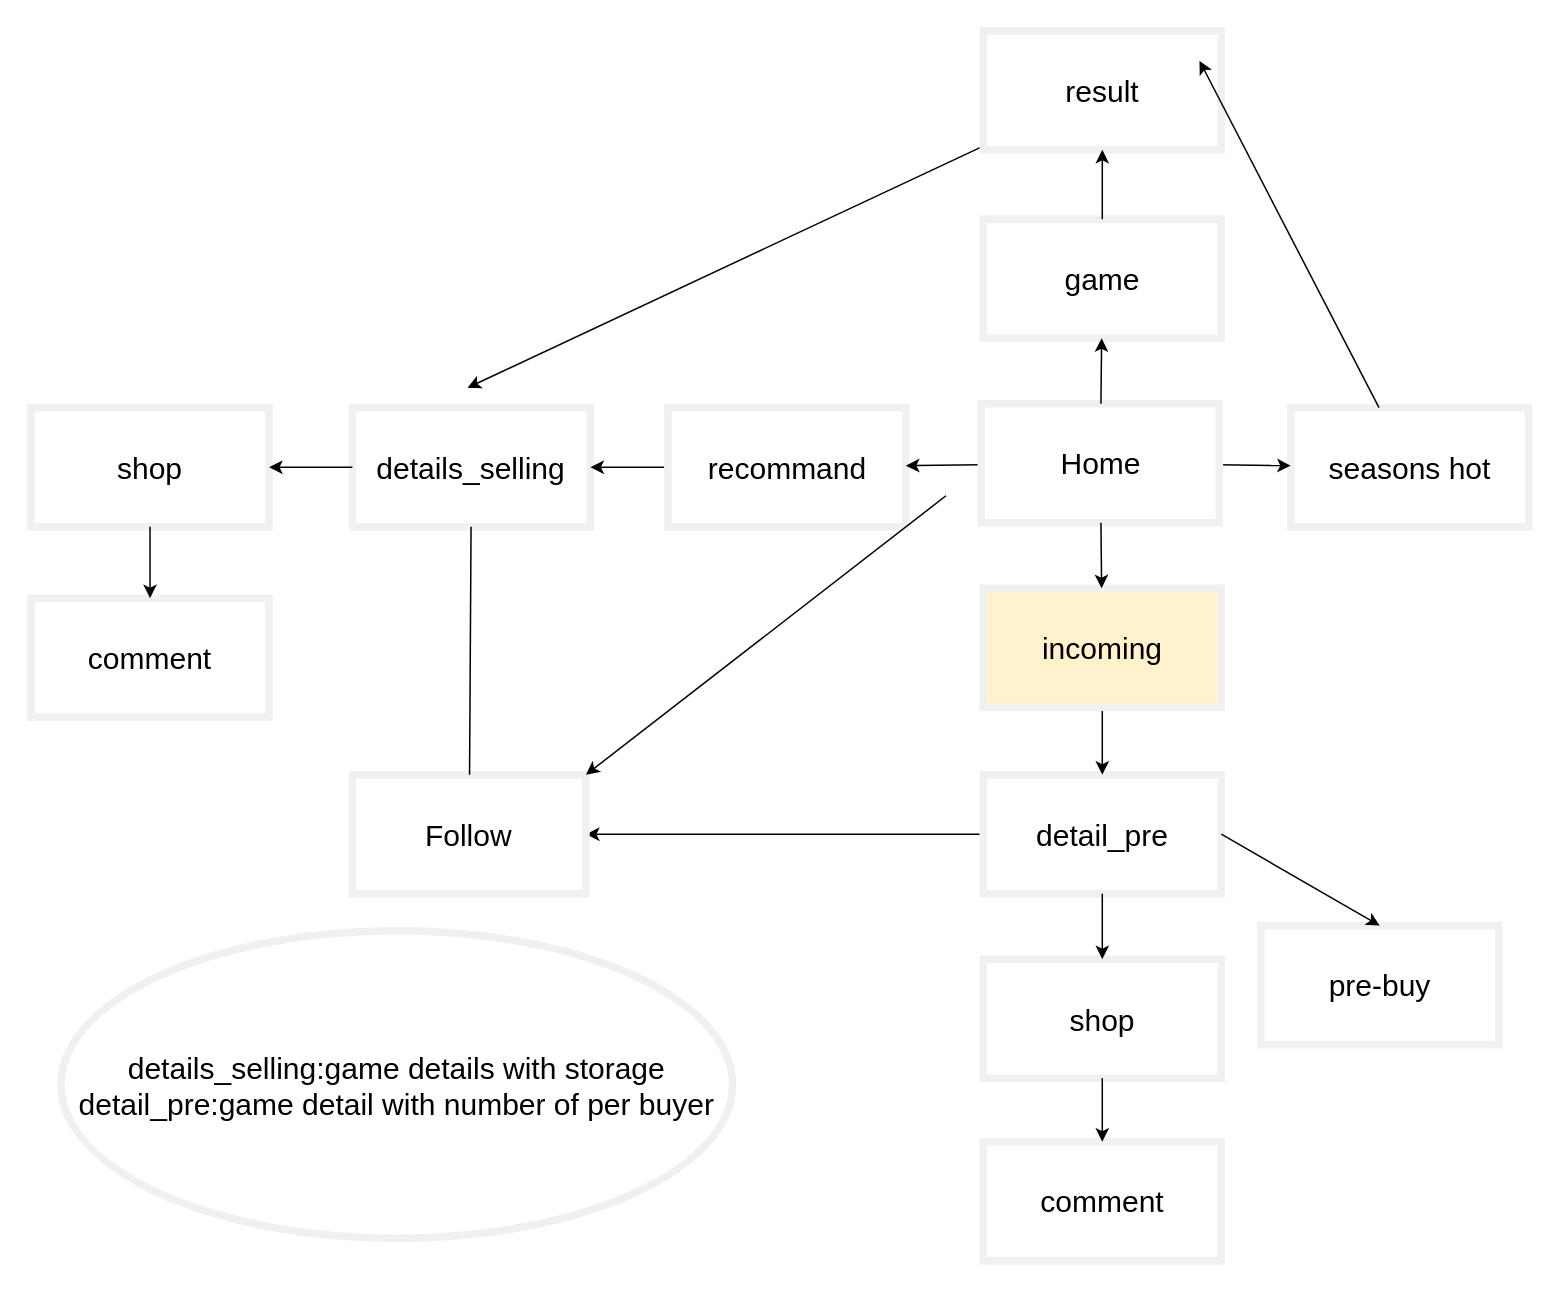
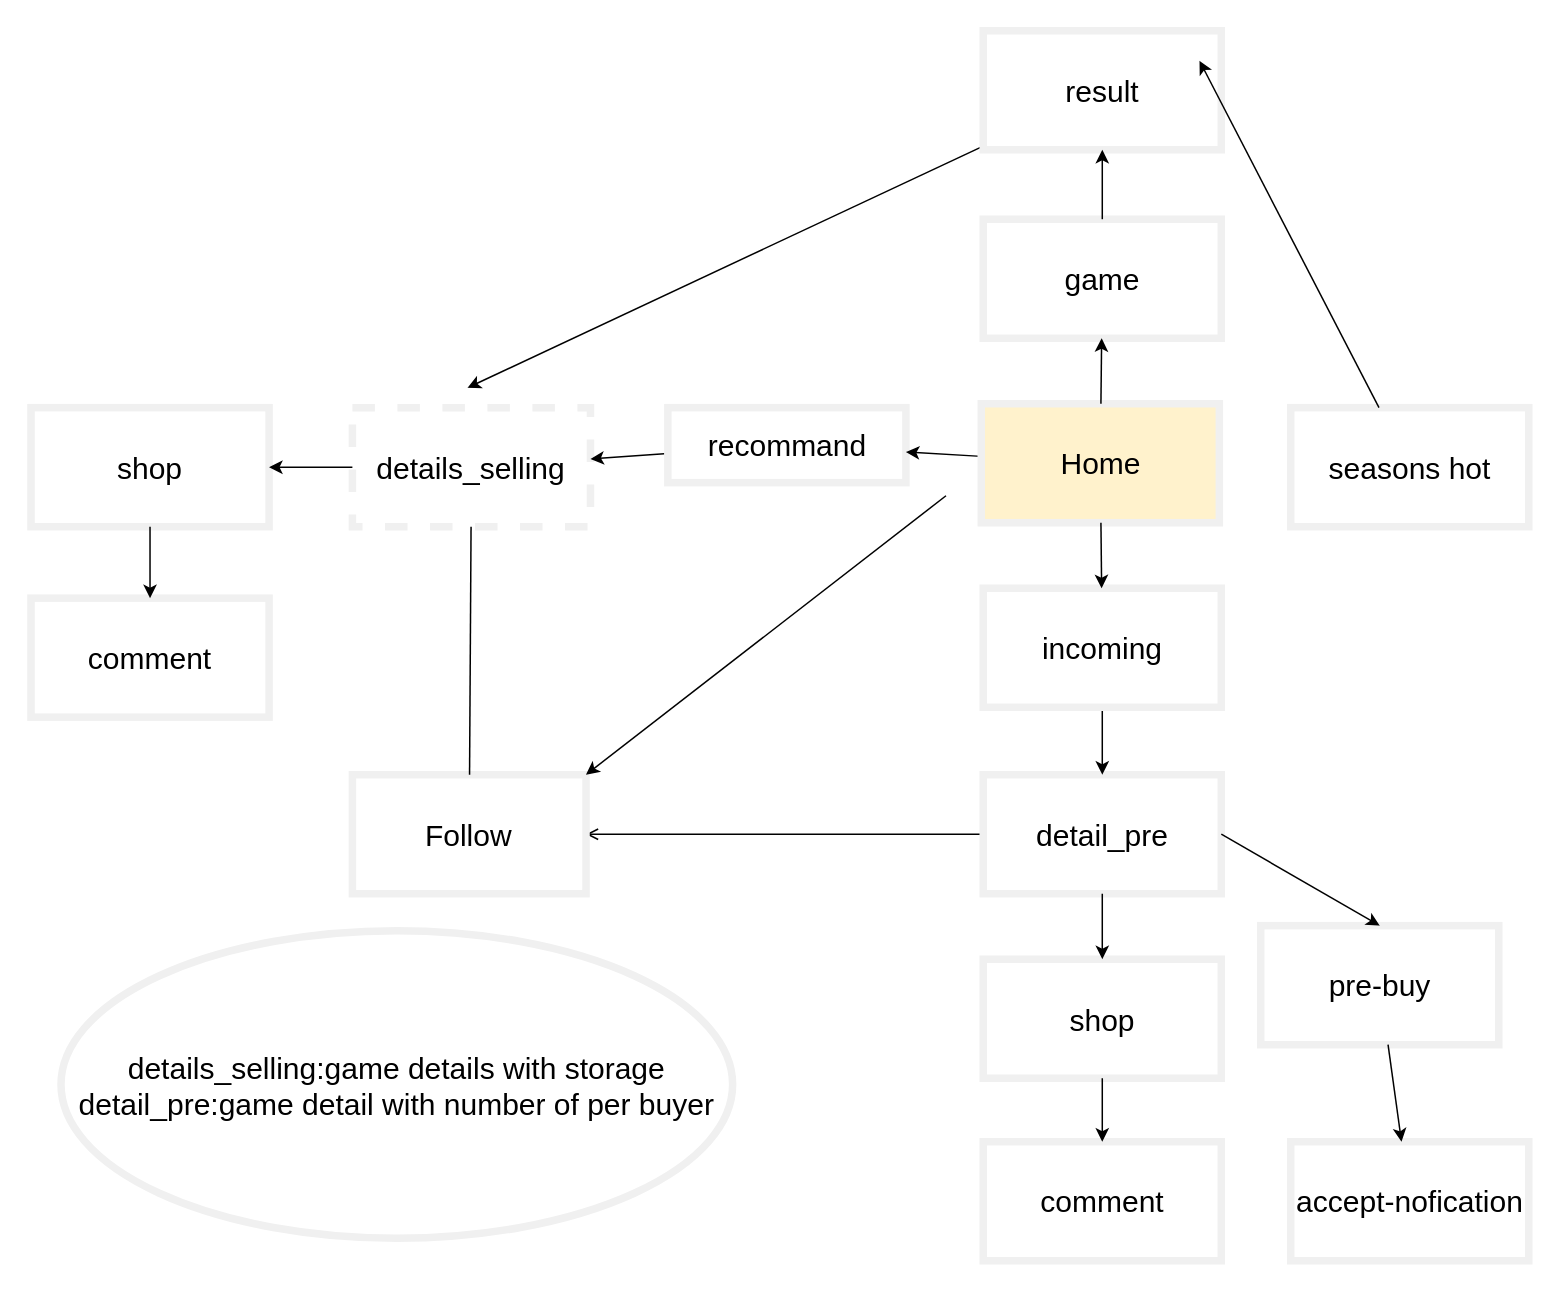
(1100, 463) -> (1100, 463)
(1251, 465) -> none
(471, 467) -> (471, 467)
(787, 467) -> (787, 445)
(1102, 648) -> (1102, 648)
(597, 834) -> (594, 834)
none -> (1394, 1088)
none -> (1410, 1201)
